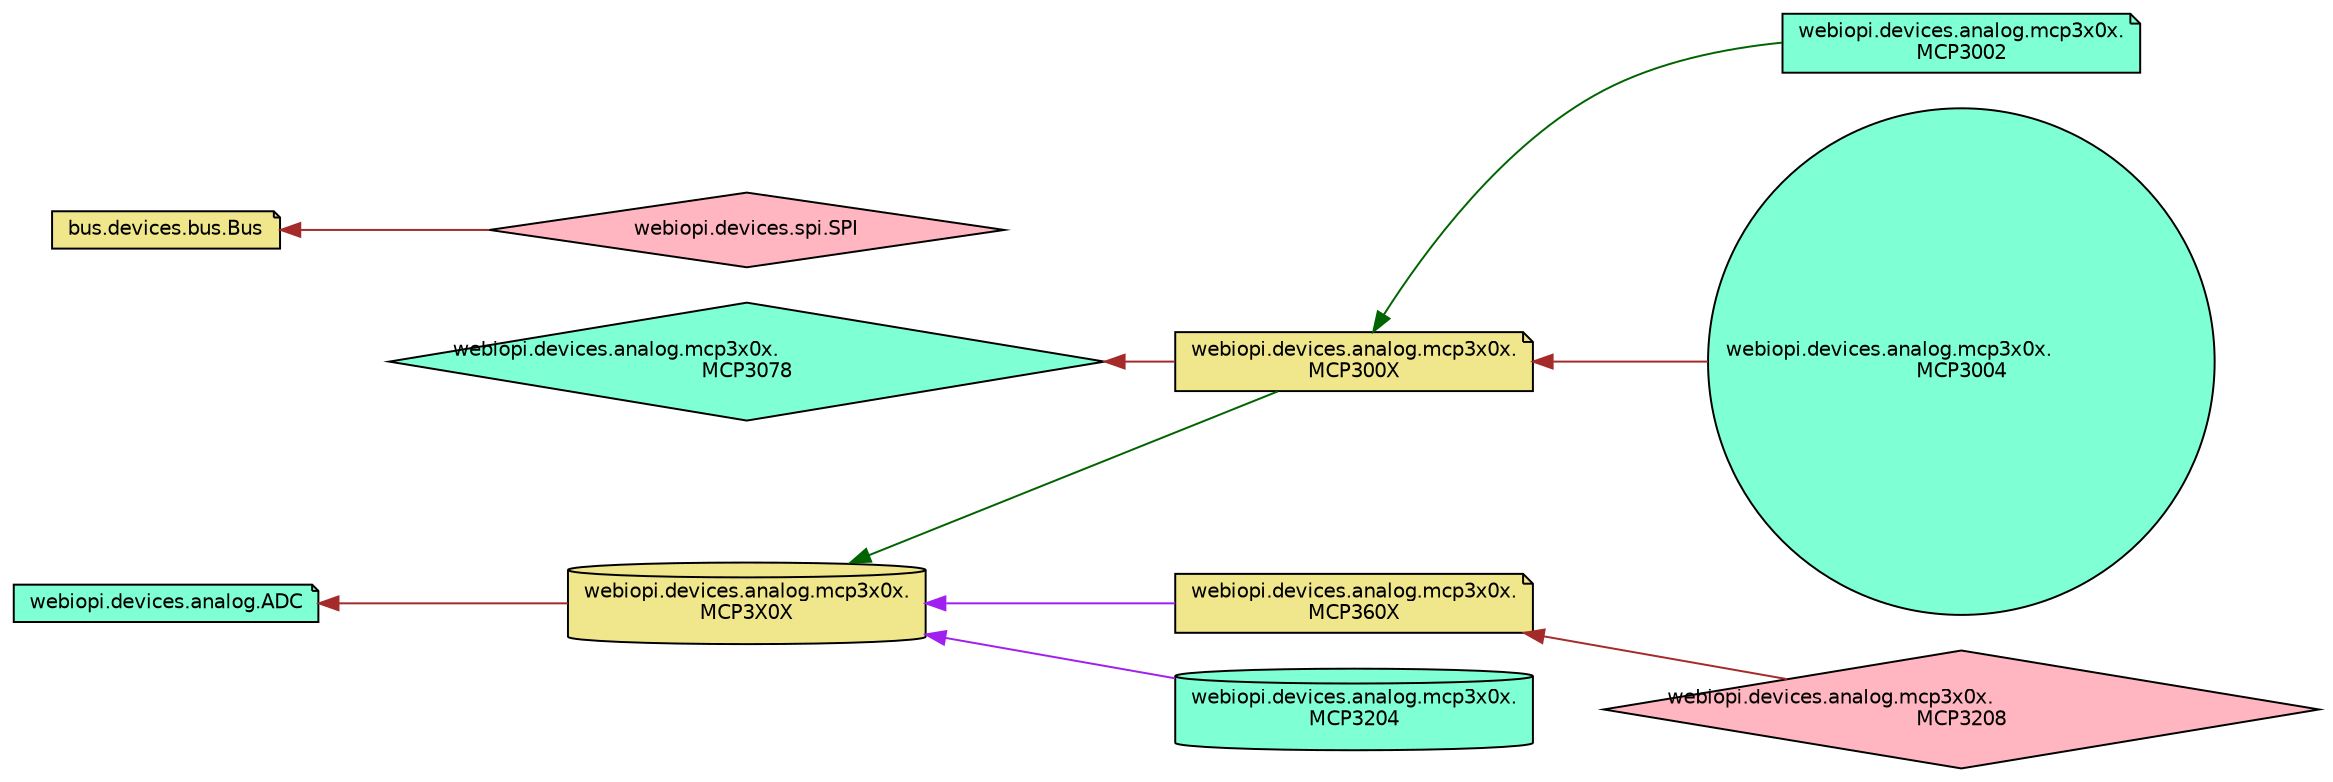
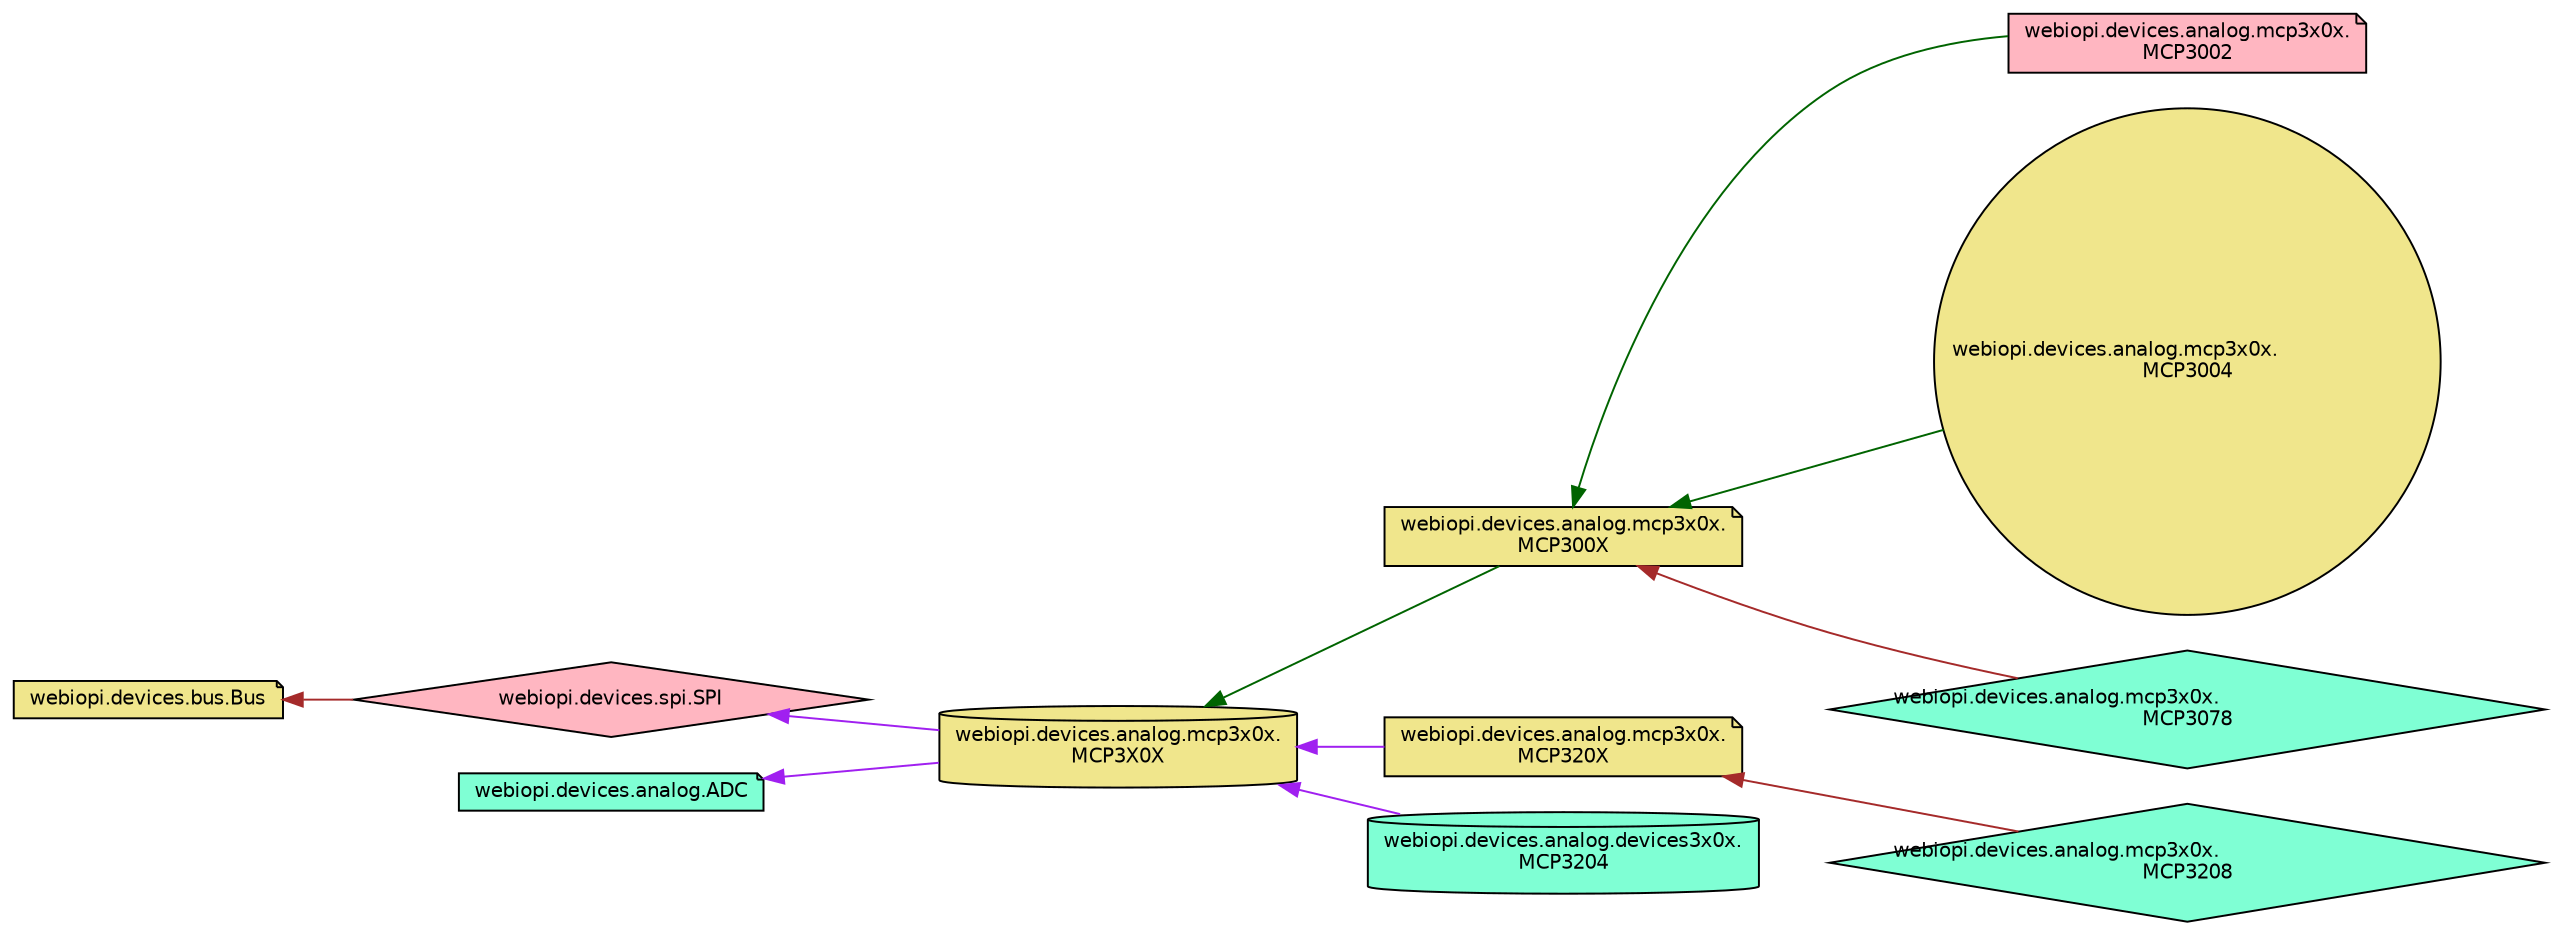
(1961, 43) -> (2187, 43)
(166, 230) -> (148, 700)
(1150, 362) -> (1835, 634)
(1631, 362) -> (1817, 466)
(1961, 362) -> (2187, 362)
(453, 603) -> (861, 770)
(1354, 603) -> (1563, 747)
(1354, 709) -> (1563, 853)
(1961, 709) -> (2187, 863)
none -> (864, 723)
